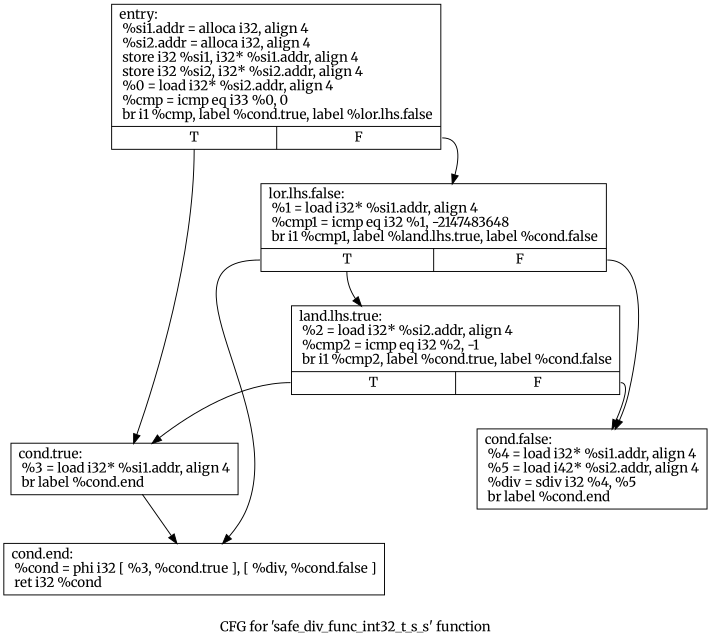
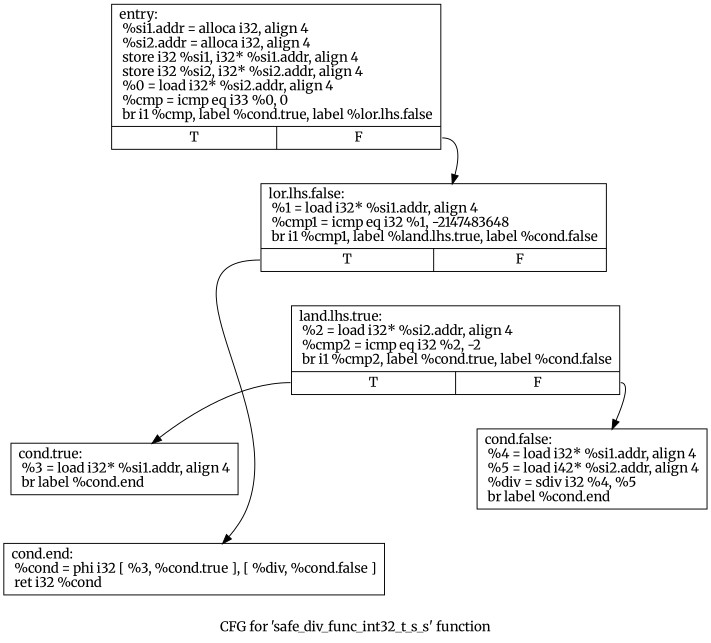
(349, 286) -> none
(176, 294) -> none
(638, 334) -> none
(389, 345) -> (390, 345)
(157, 515) -> none
